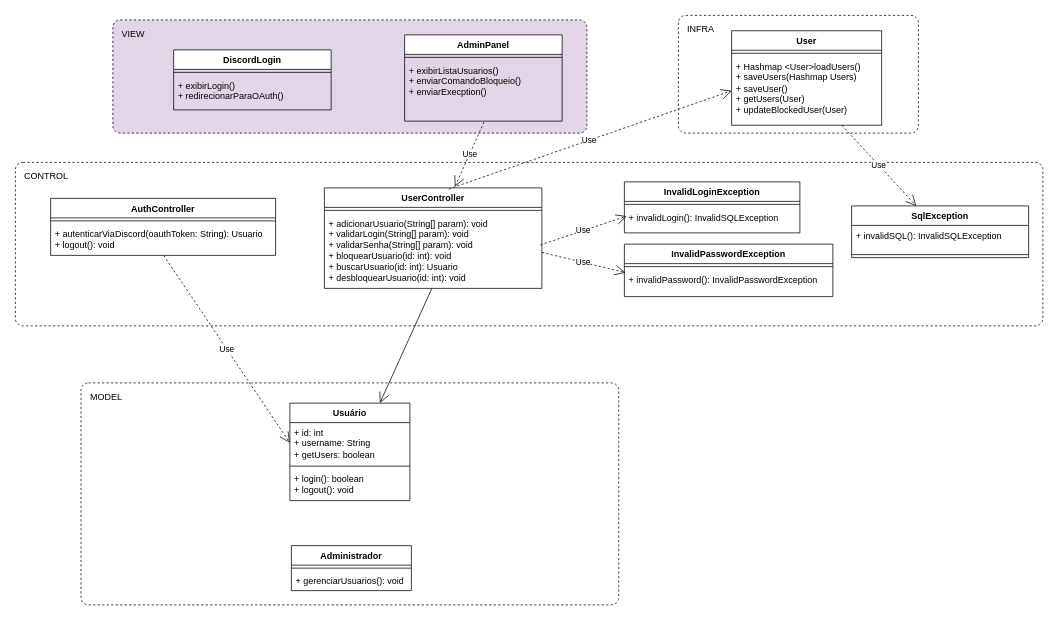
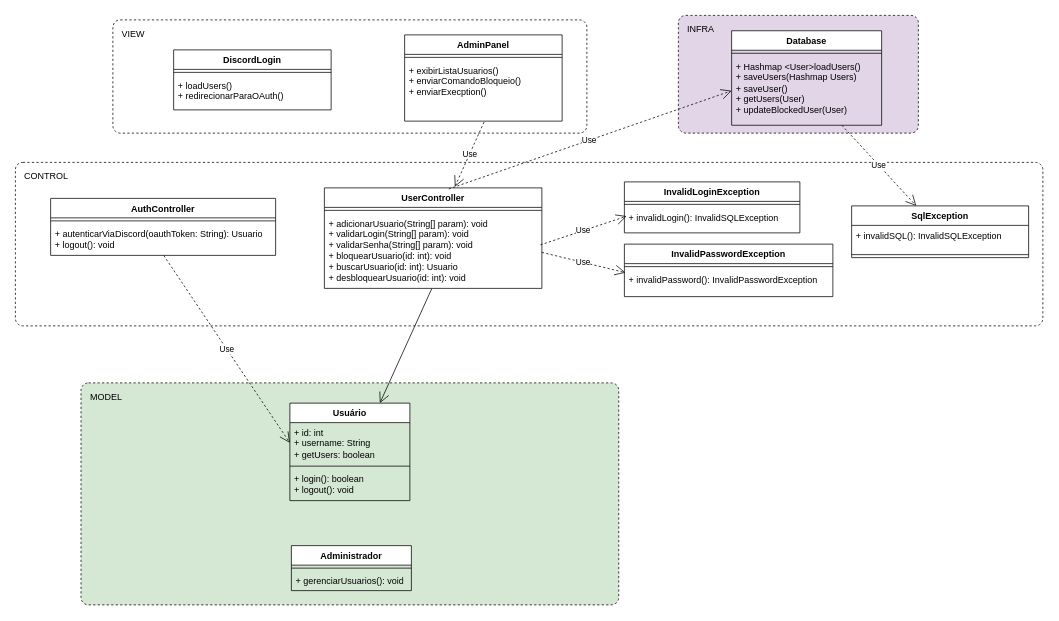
(807, 42) -> (807, 42)
(798, 74) -> (798, 74)
(350, 77) -> (350, 77)
(238, 91) -> (238, 91)
(350, 494) -> (350, 494)
